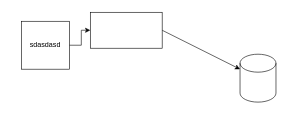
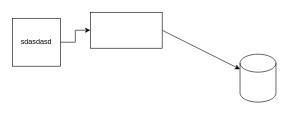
(45, 45) -> (36, 42)
